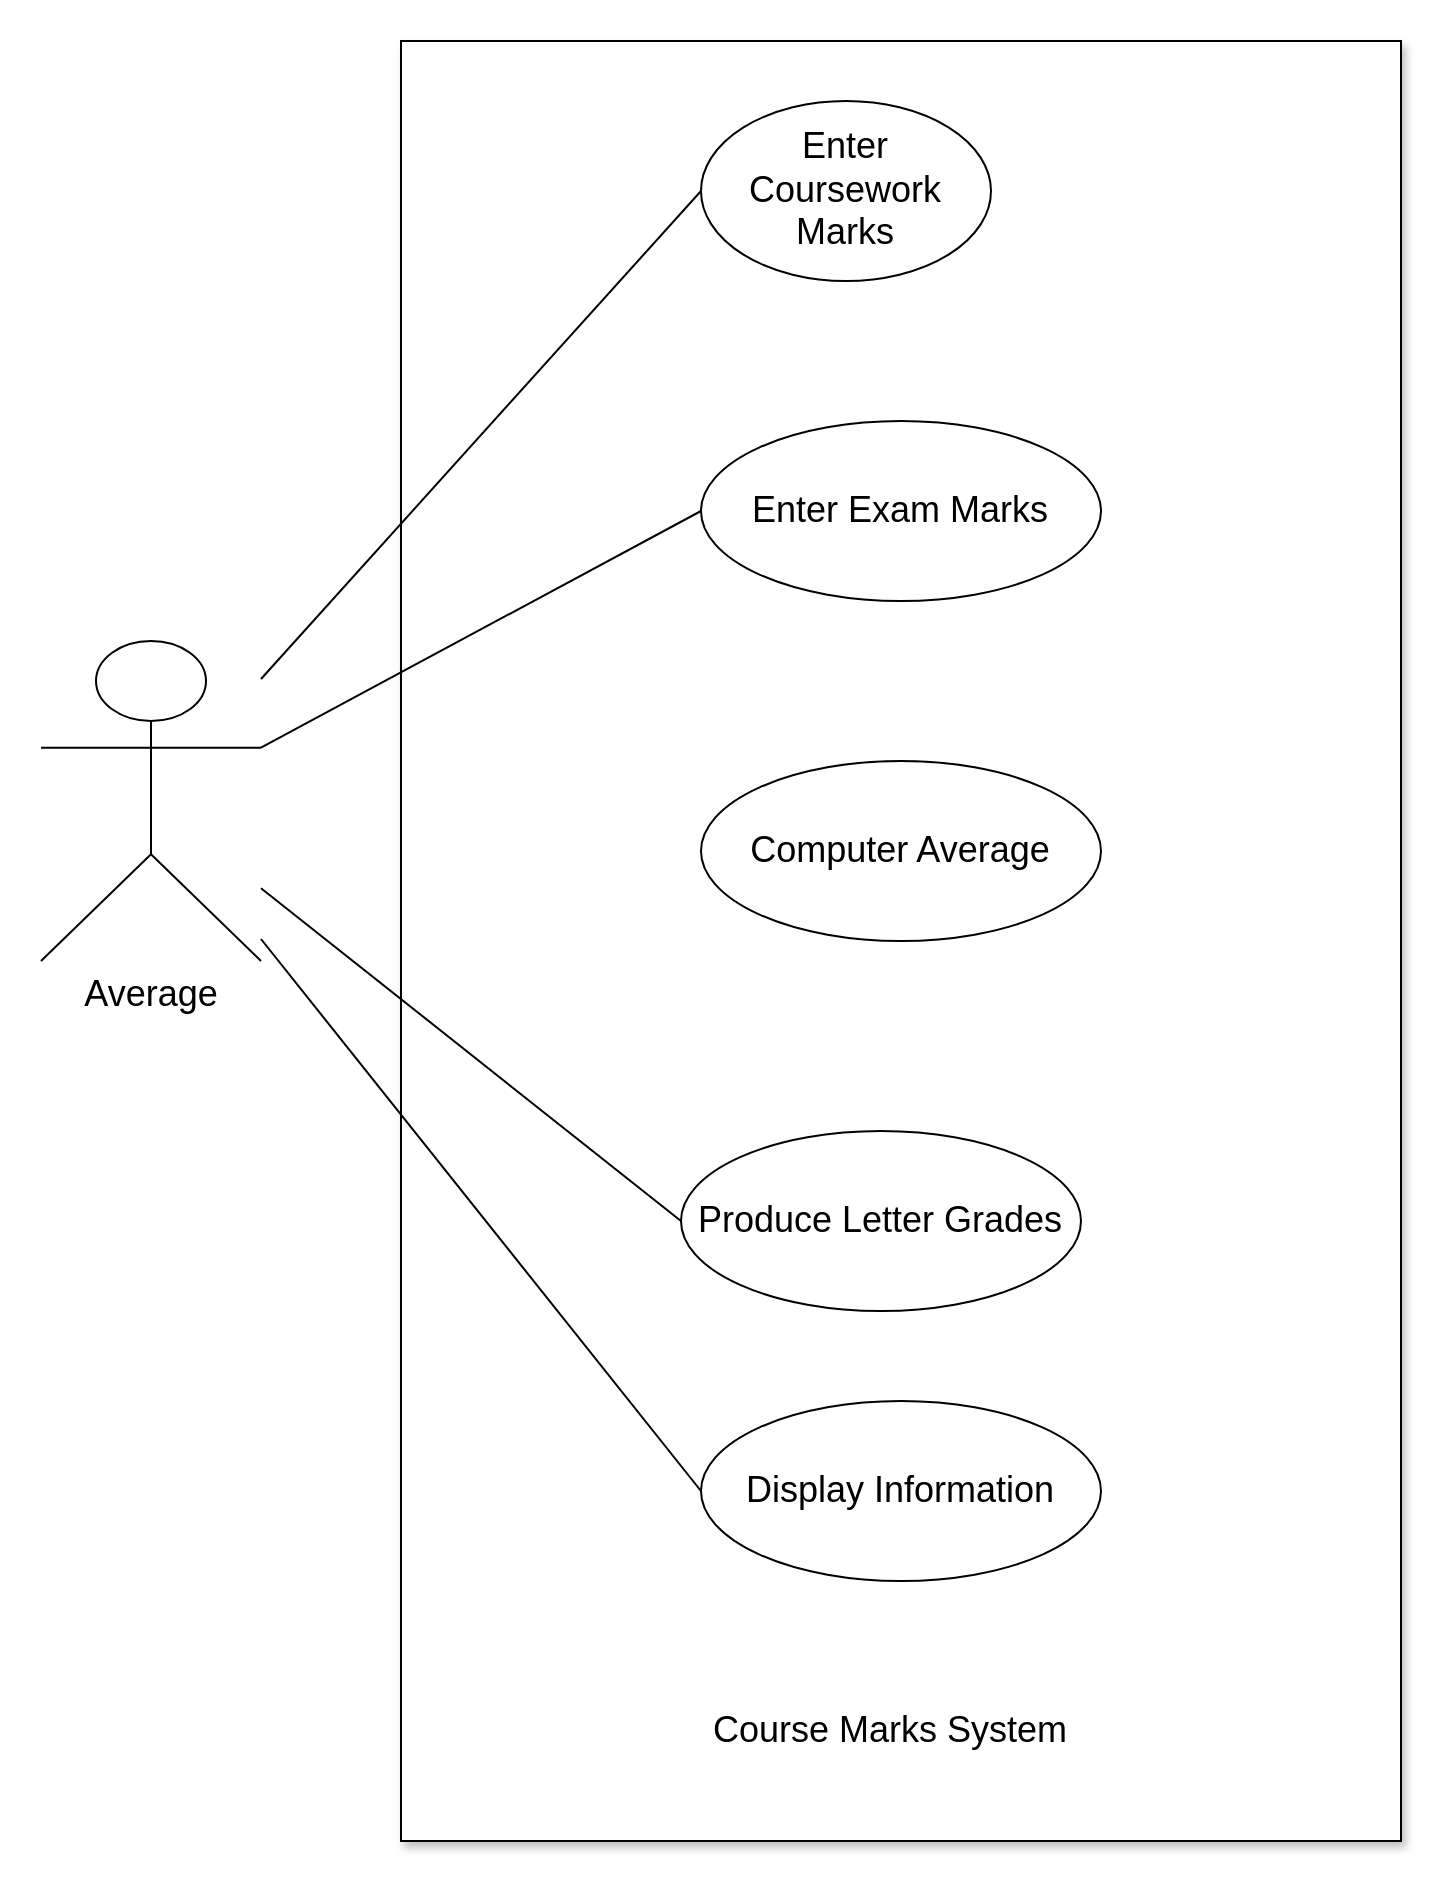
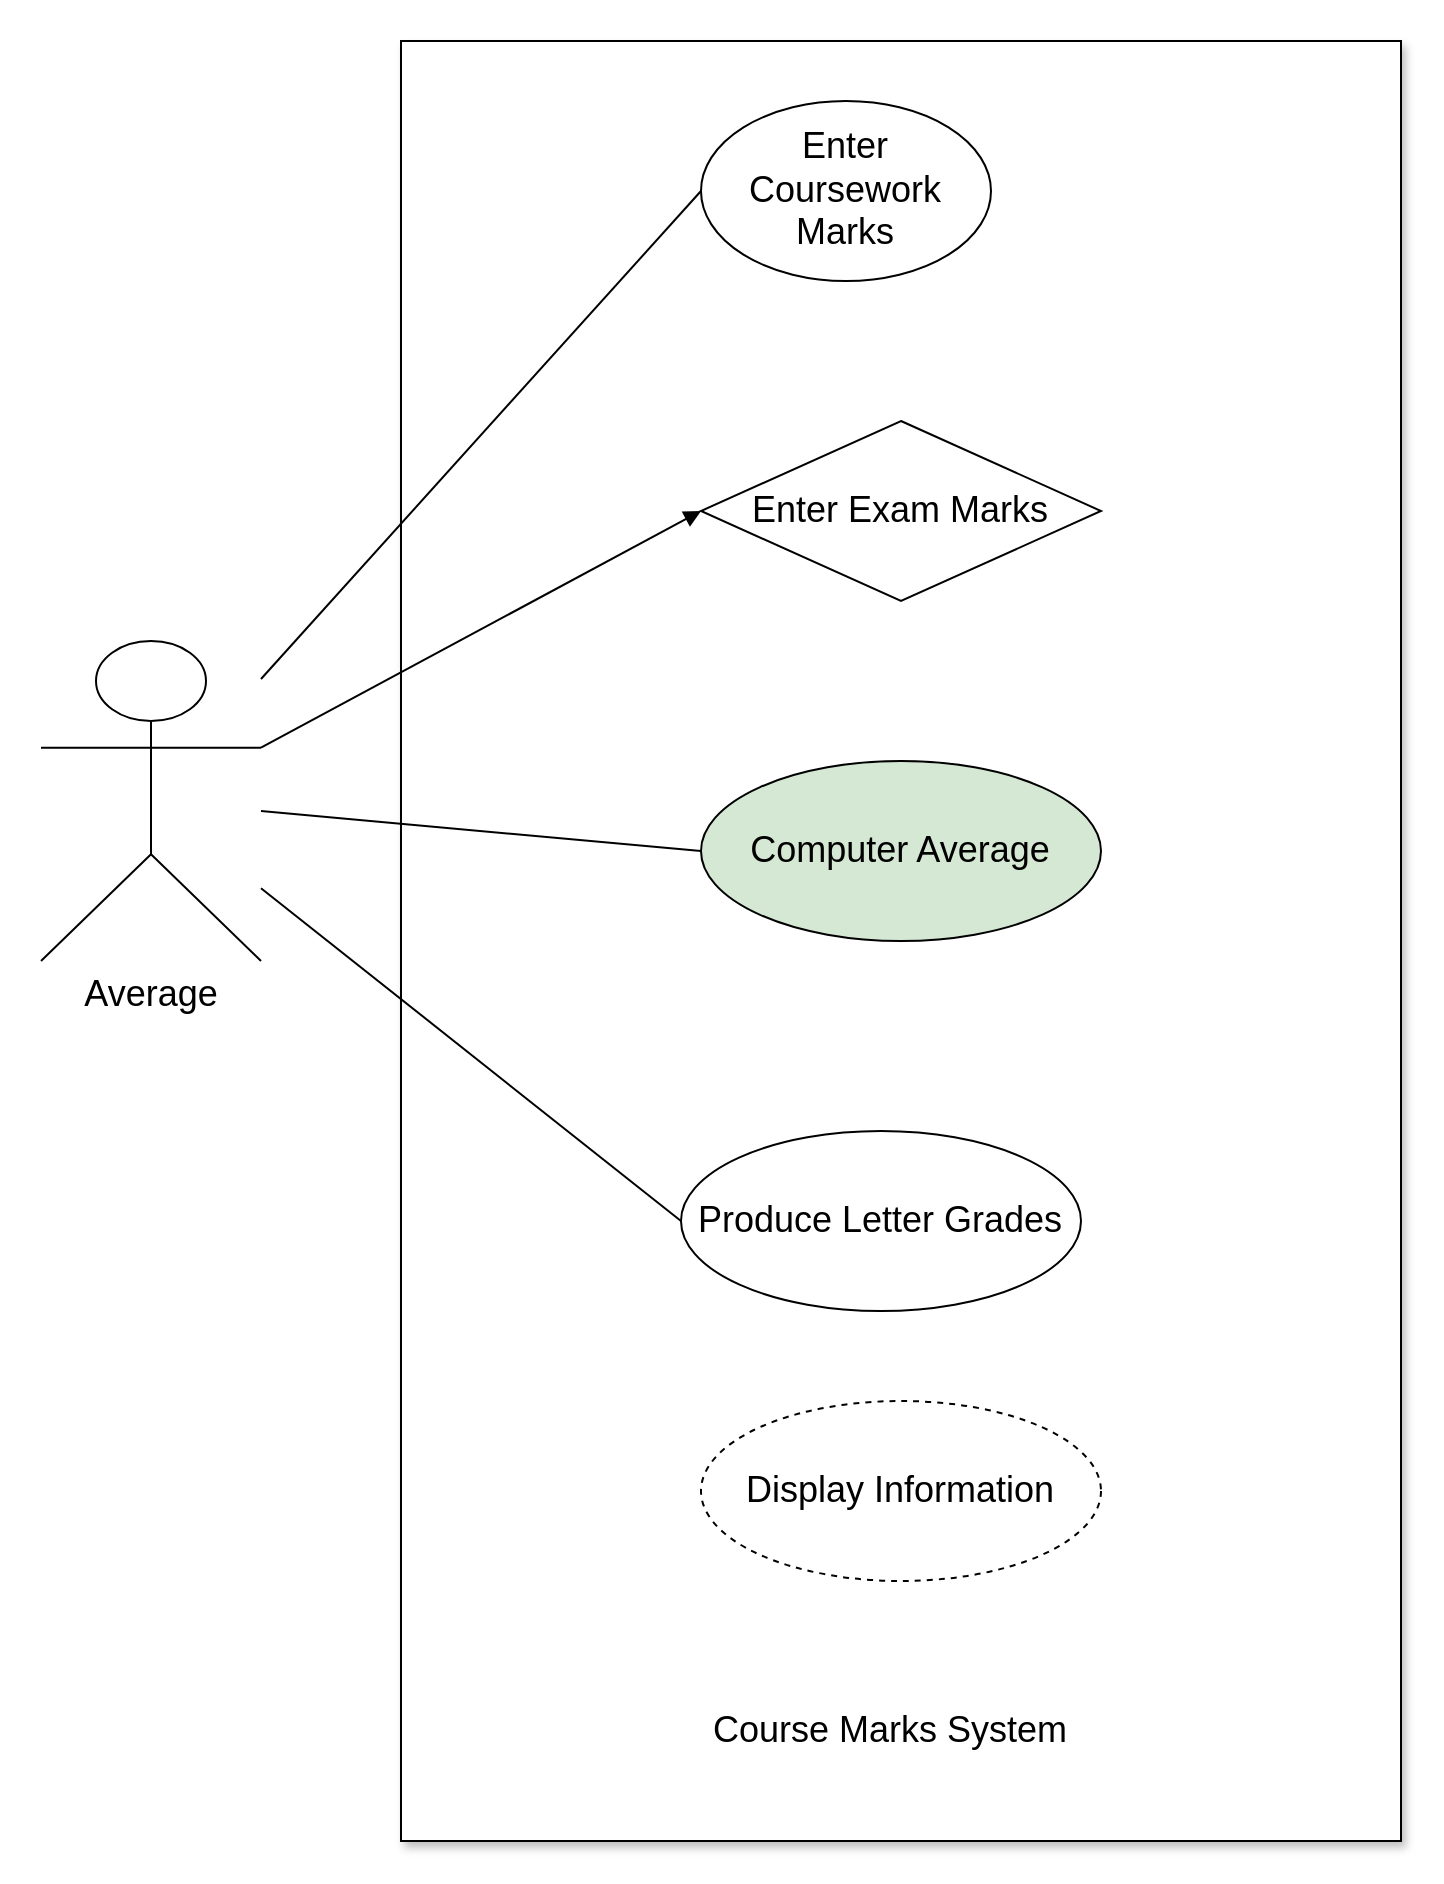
(901, 511) -> (901, 511)
(693, 515) -> (686, 519)
none -> (481, 831)
(901, 851) -> (901, 851)
(481, 1215) -> none
(901, 1491) -> (901, 1491)
